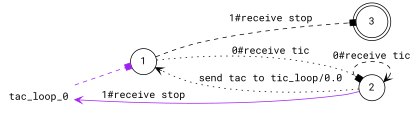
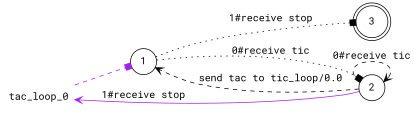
(251, 33) -> (251, 33)
(259, 91) -> (259, 91)
